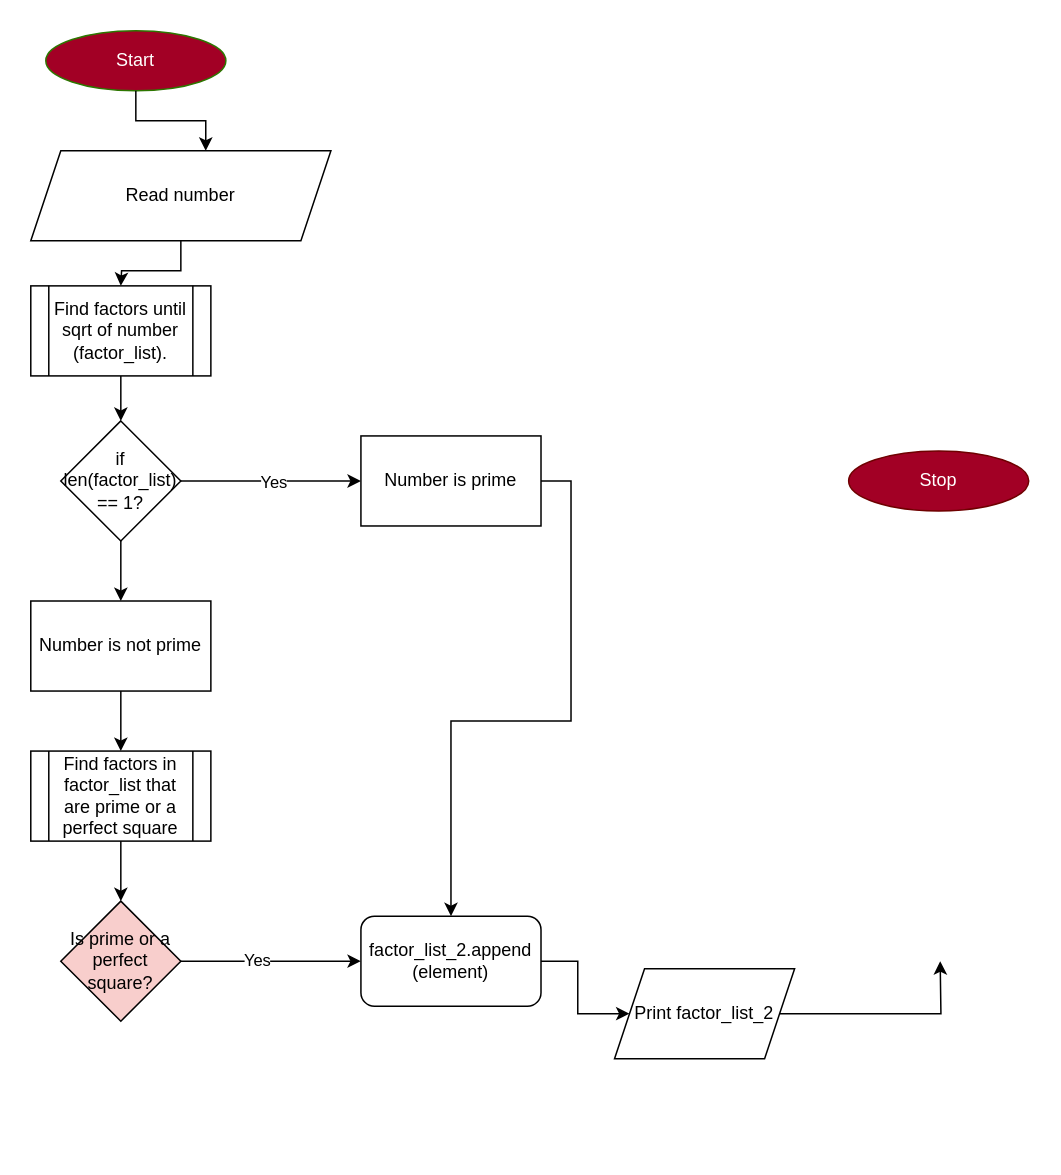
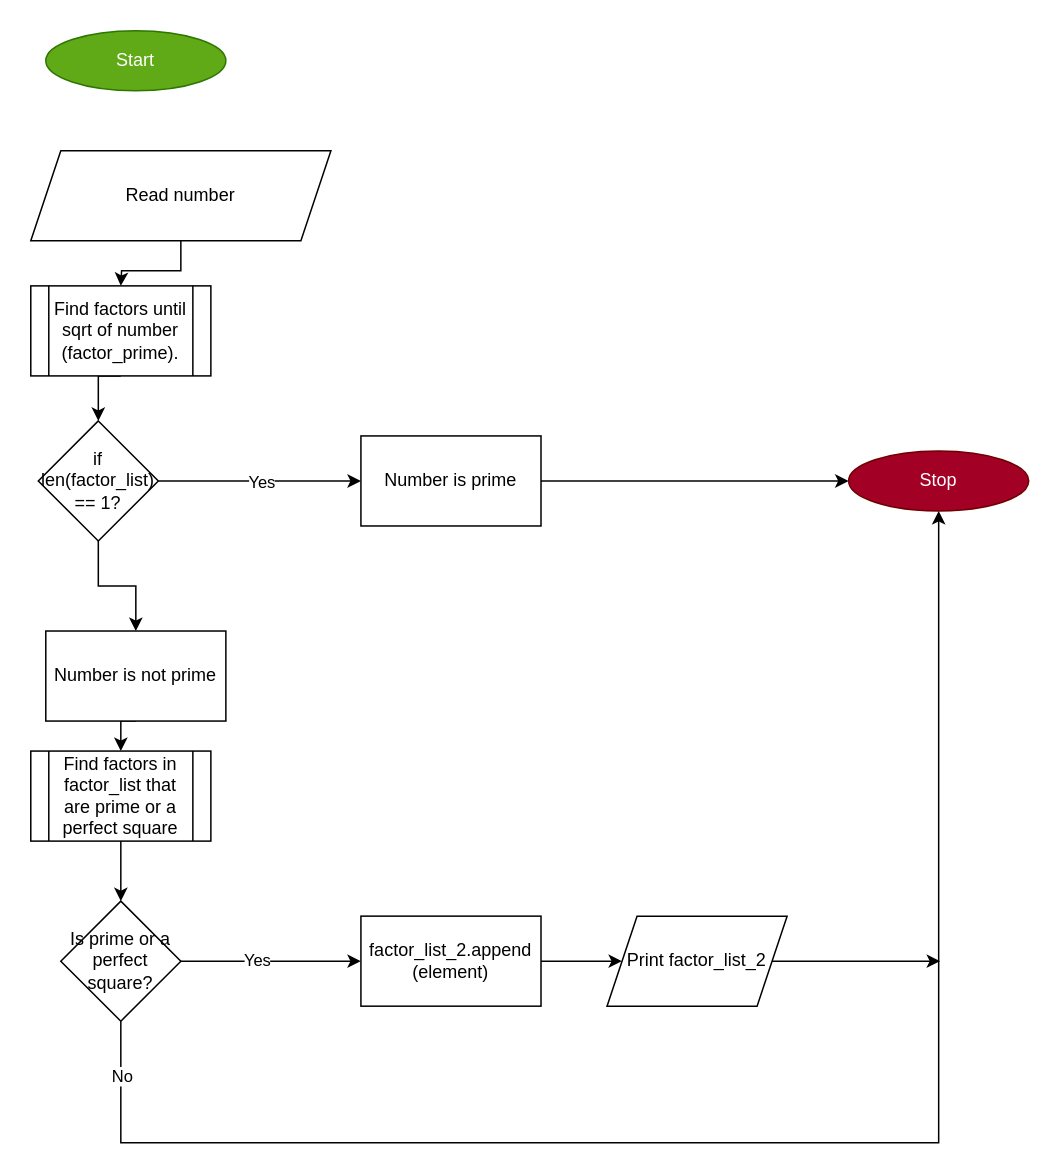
(136, 61) -> (136, 61)
(165, 121) -> none
(121, 331) -> (121, 331)
(121, 481) -> (98, 481)
(121, 646) -> (136, 676)
(540, 721) -> (703, 481)
(121, 961) -> (121, 961)
(451, 961) -> (451, 961)
(704, 1013) -> (697, 961)
none -> (532, 1142)
